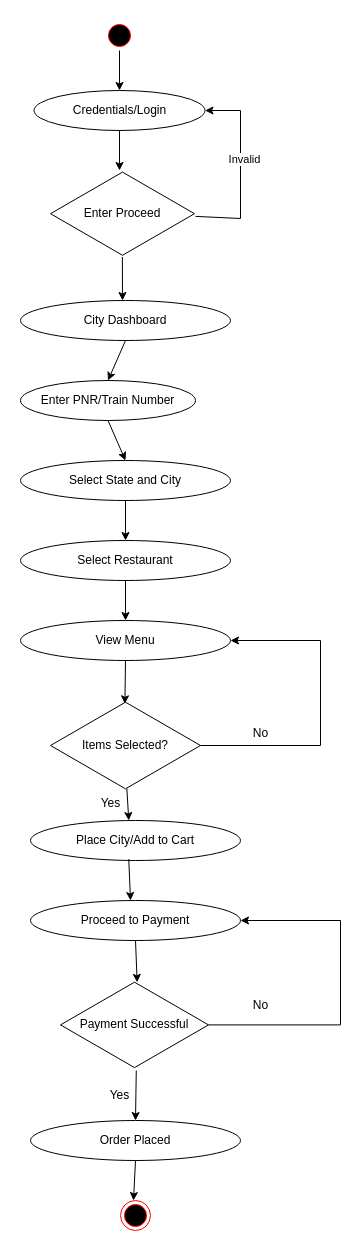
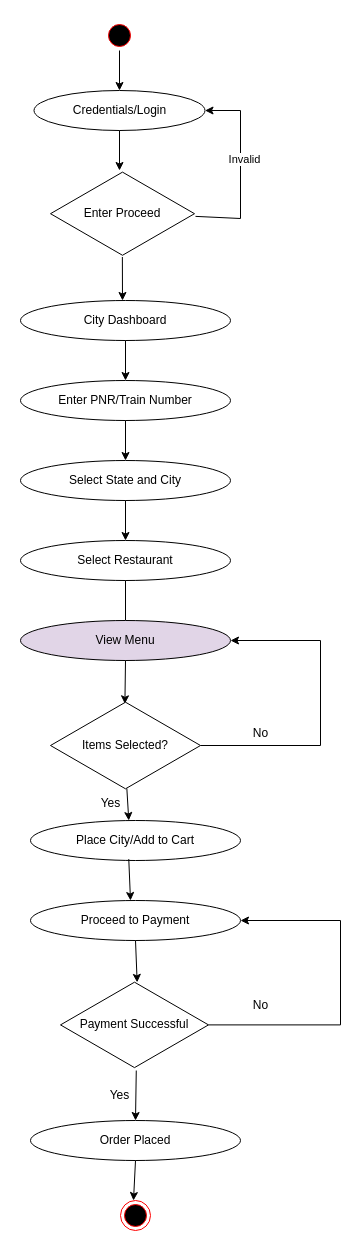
(108, 401) -> (126, 401)
(126, 612) -> (126, 614)
(126, 641) -> (126, 641)
